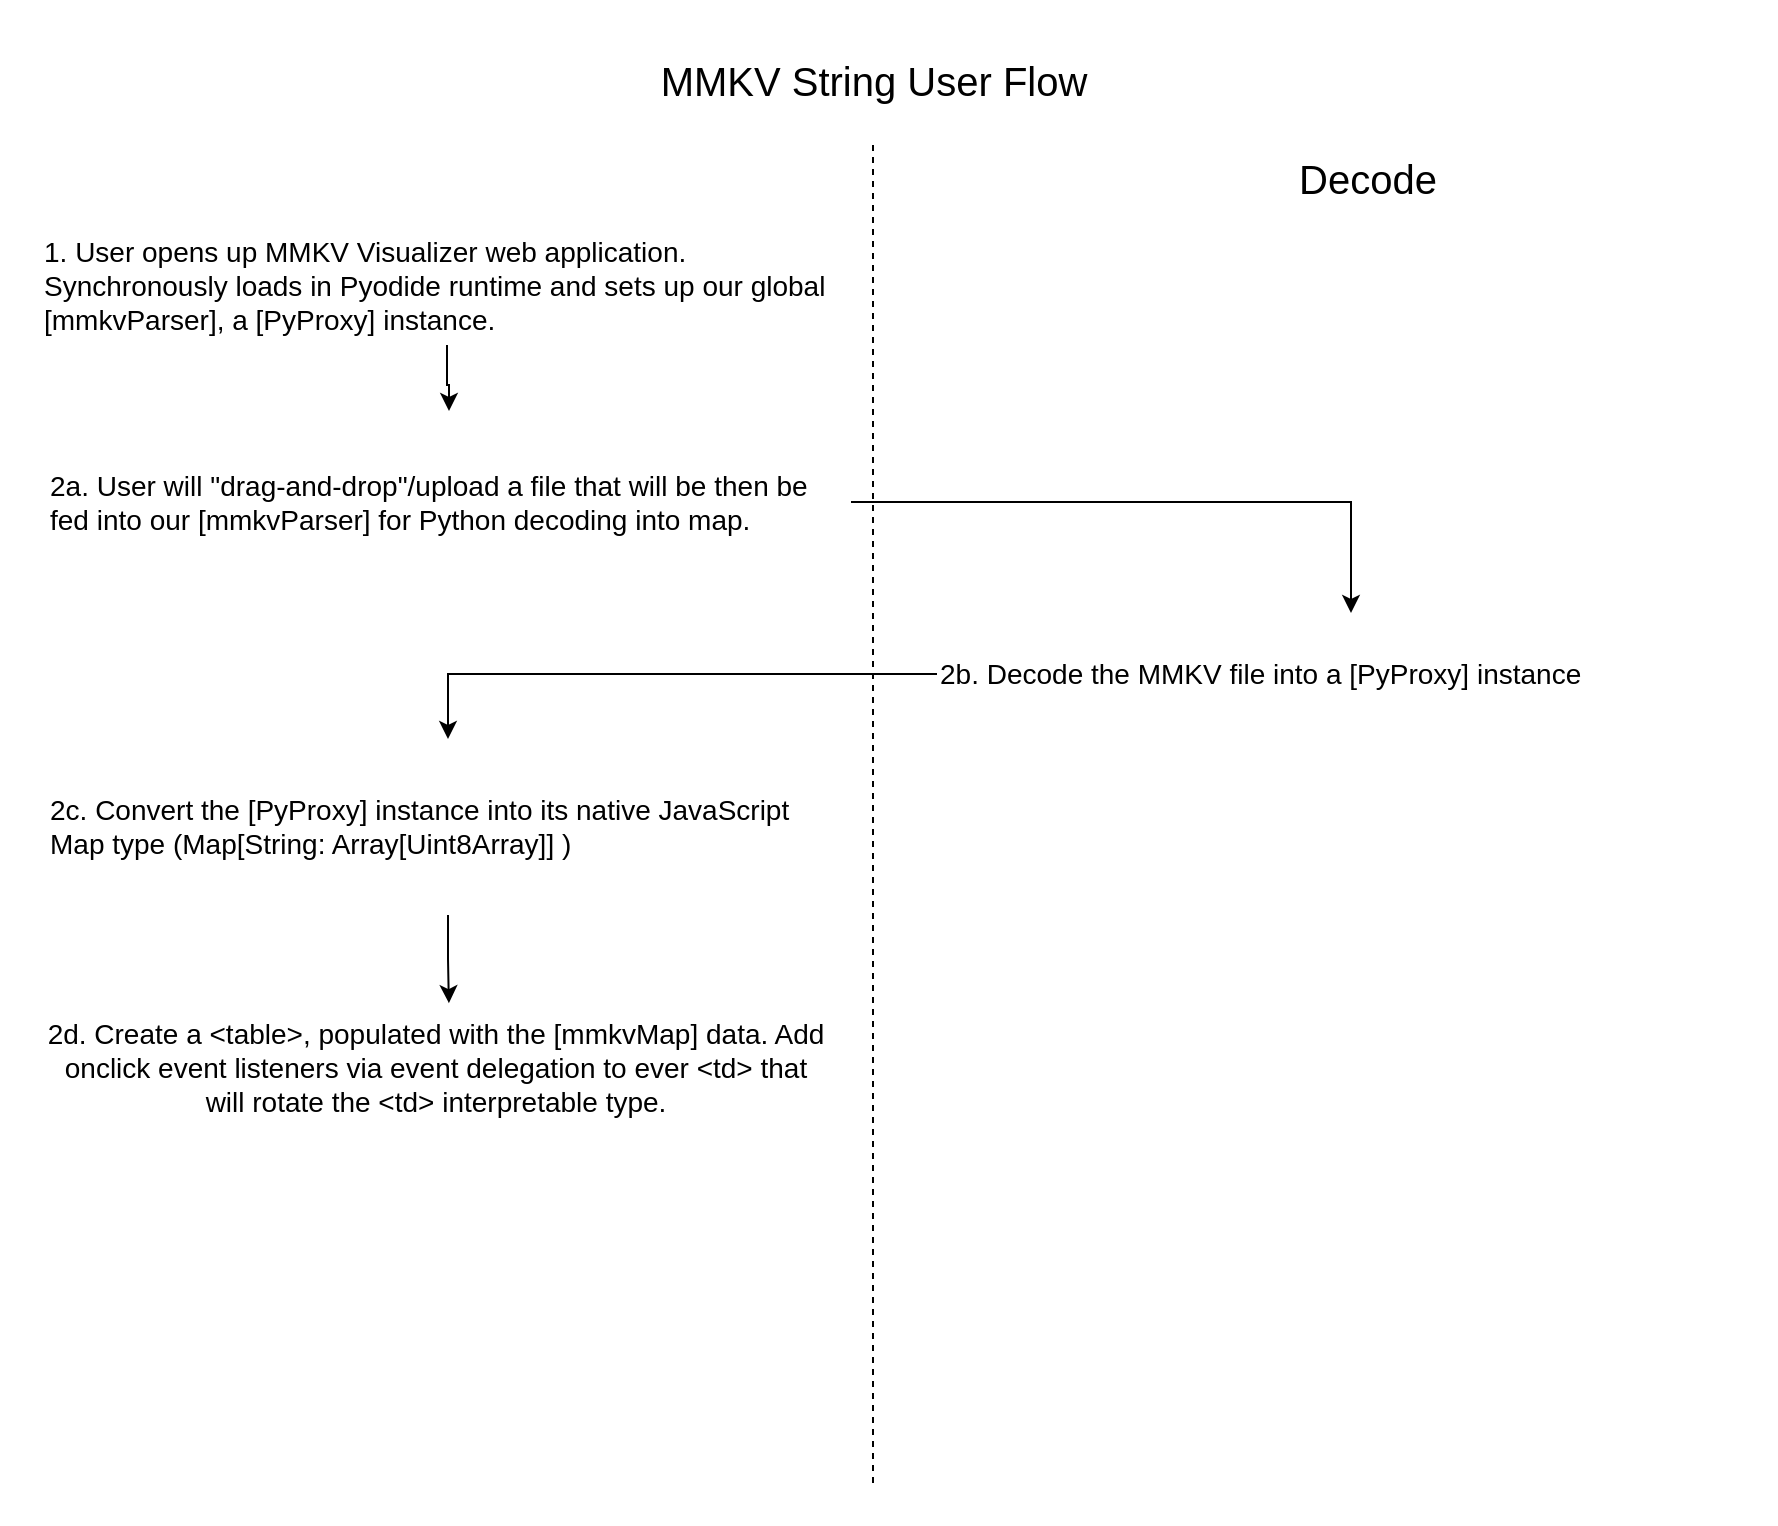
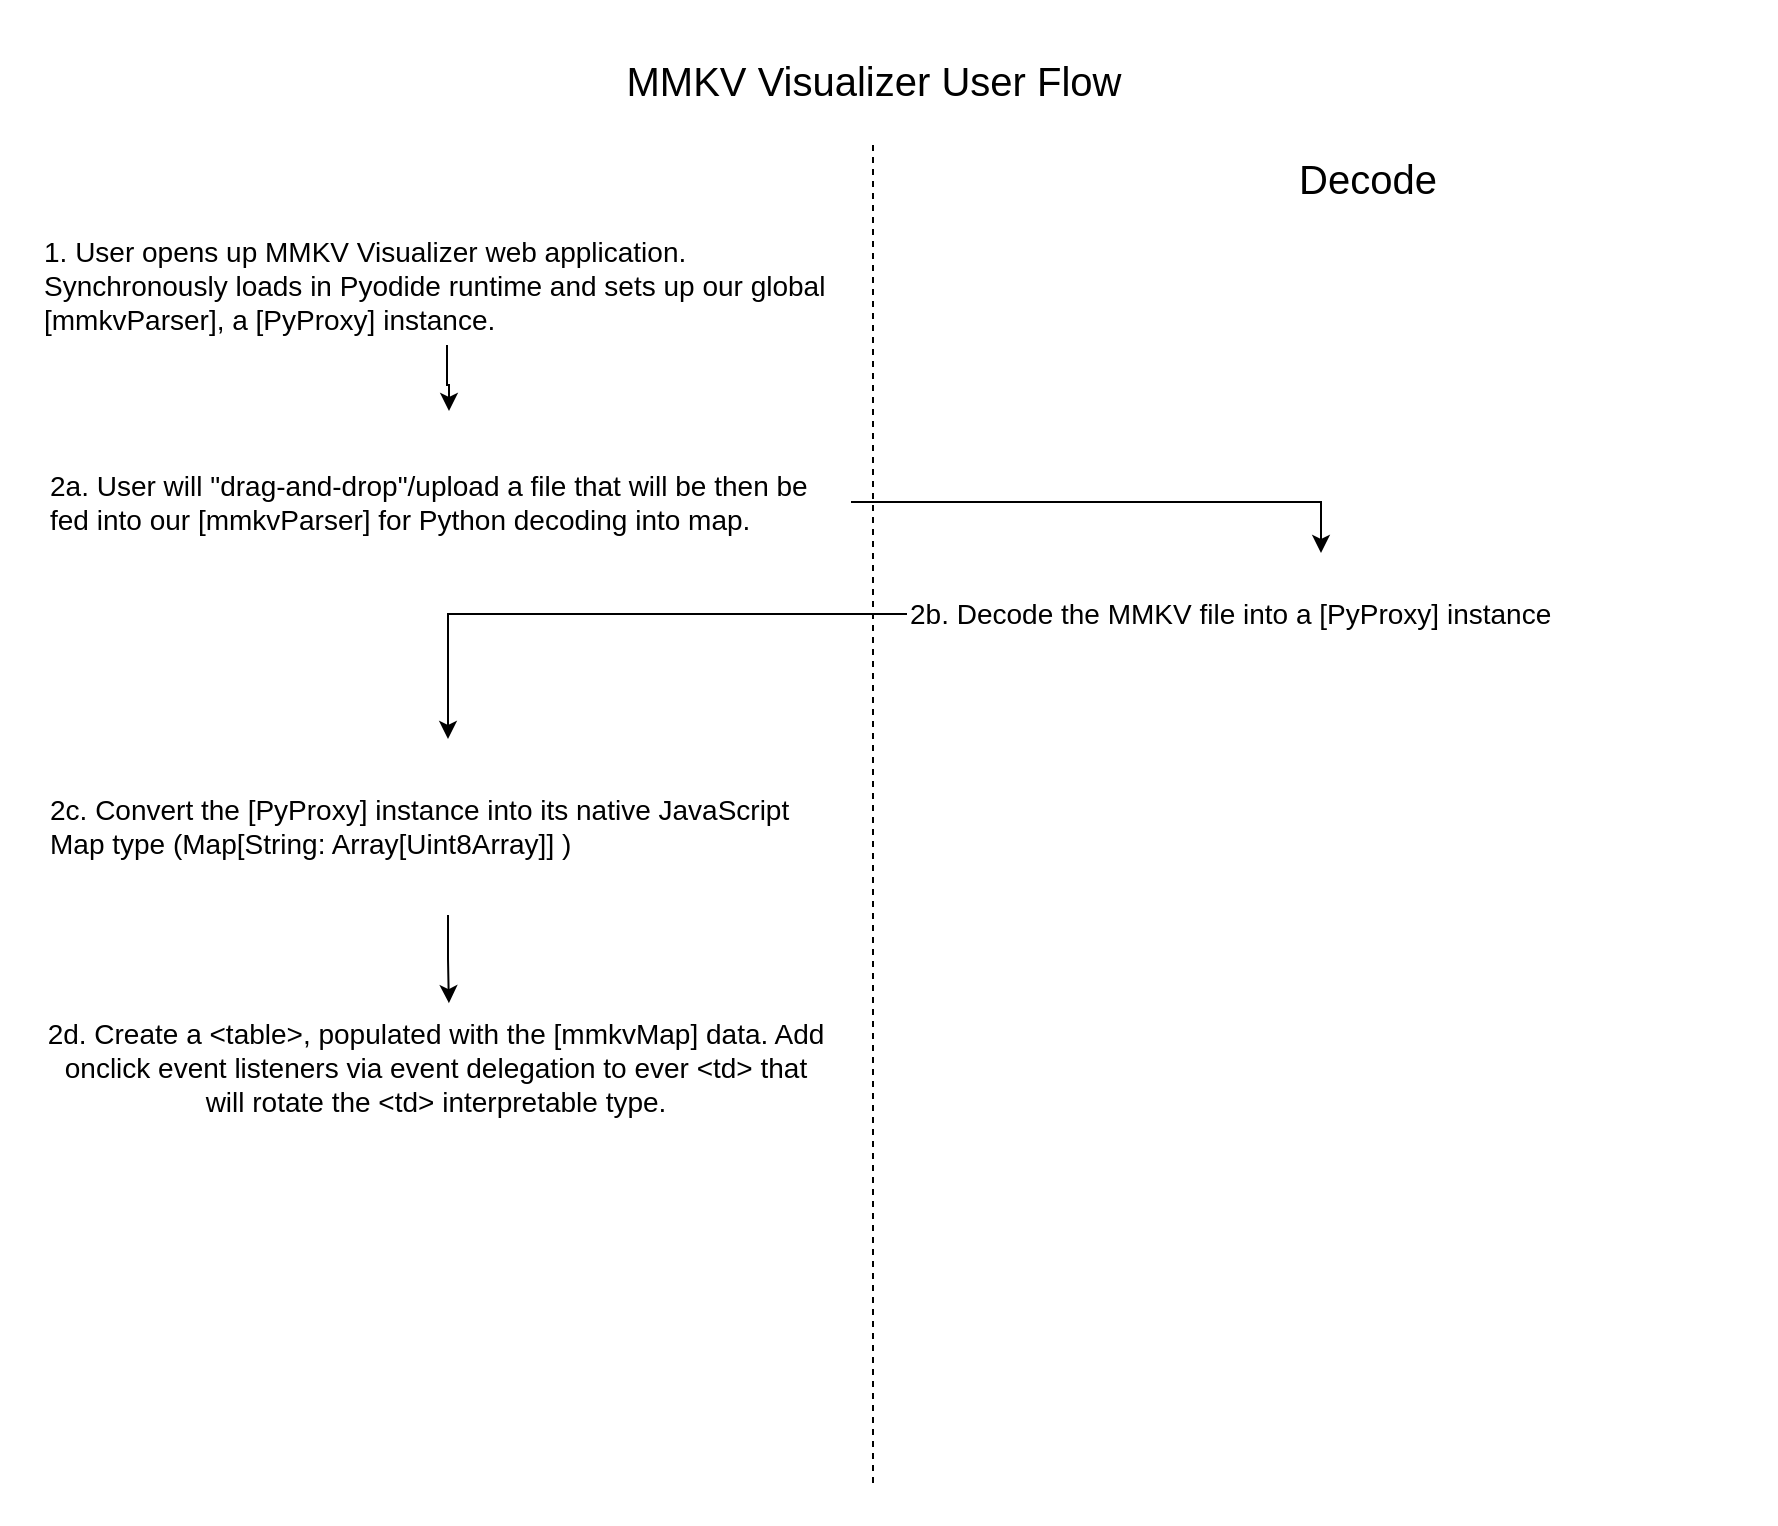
(875, 81) -> (875, 81)
(1351, 674) -> (1321, 614)
